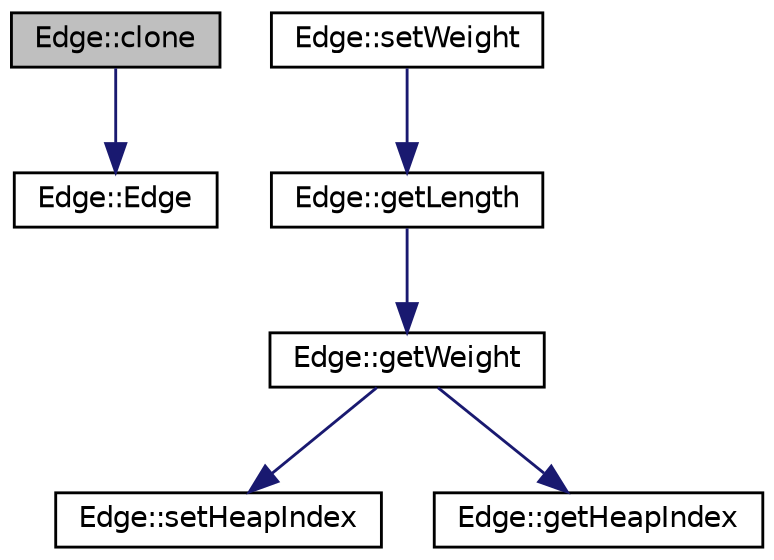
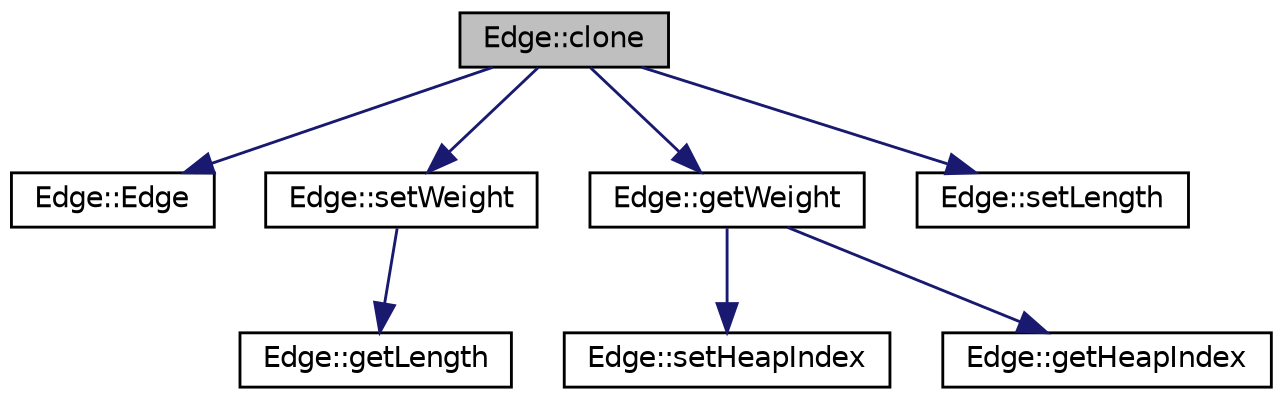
none -> (494, 110)
none -> (1053, 200)
(407, 266) -> (635, 110)
